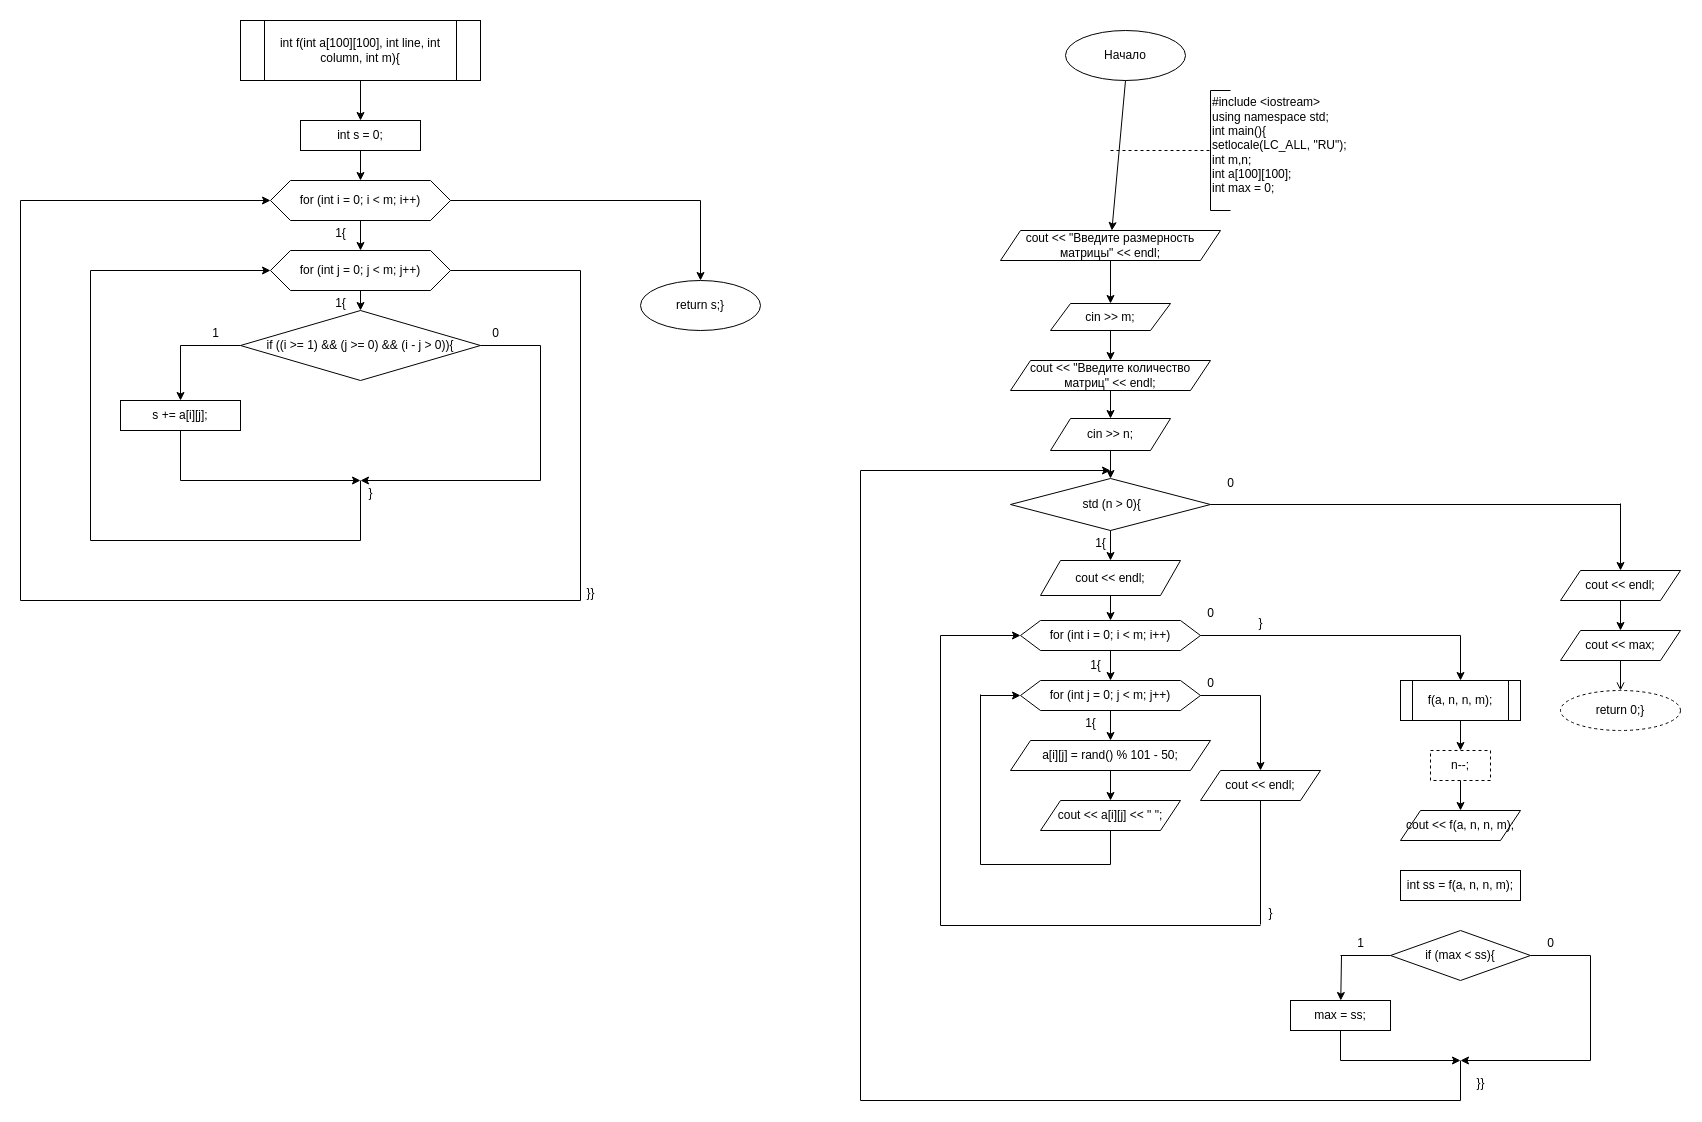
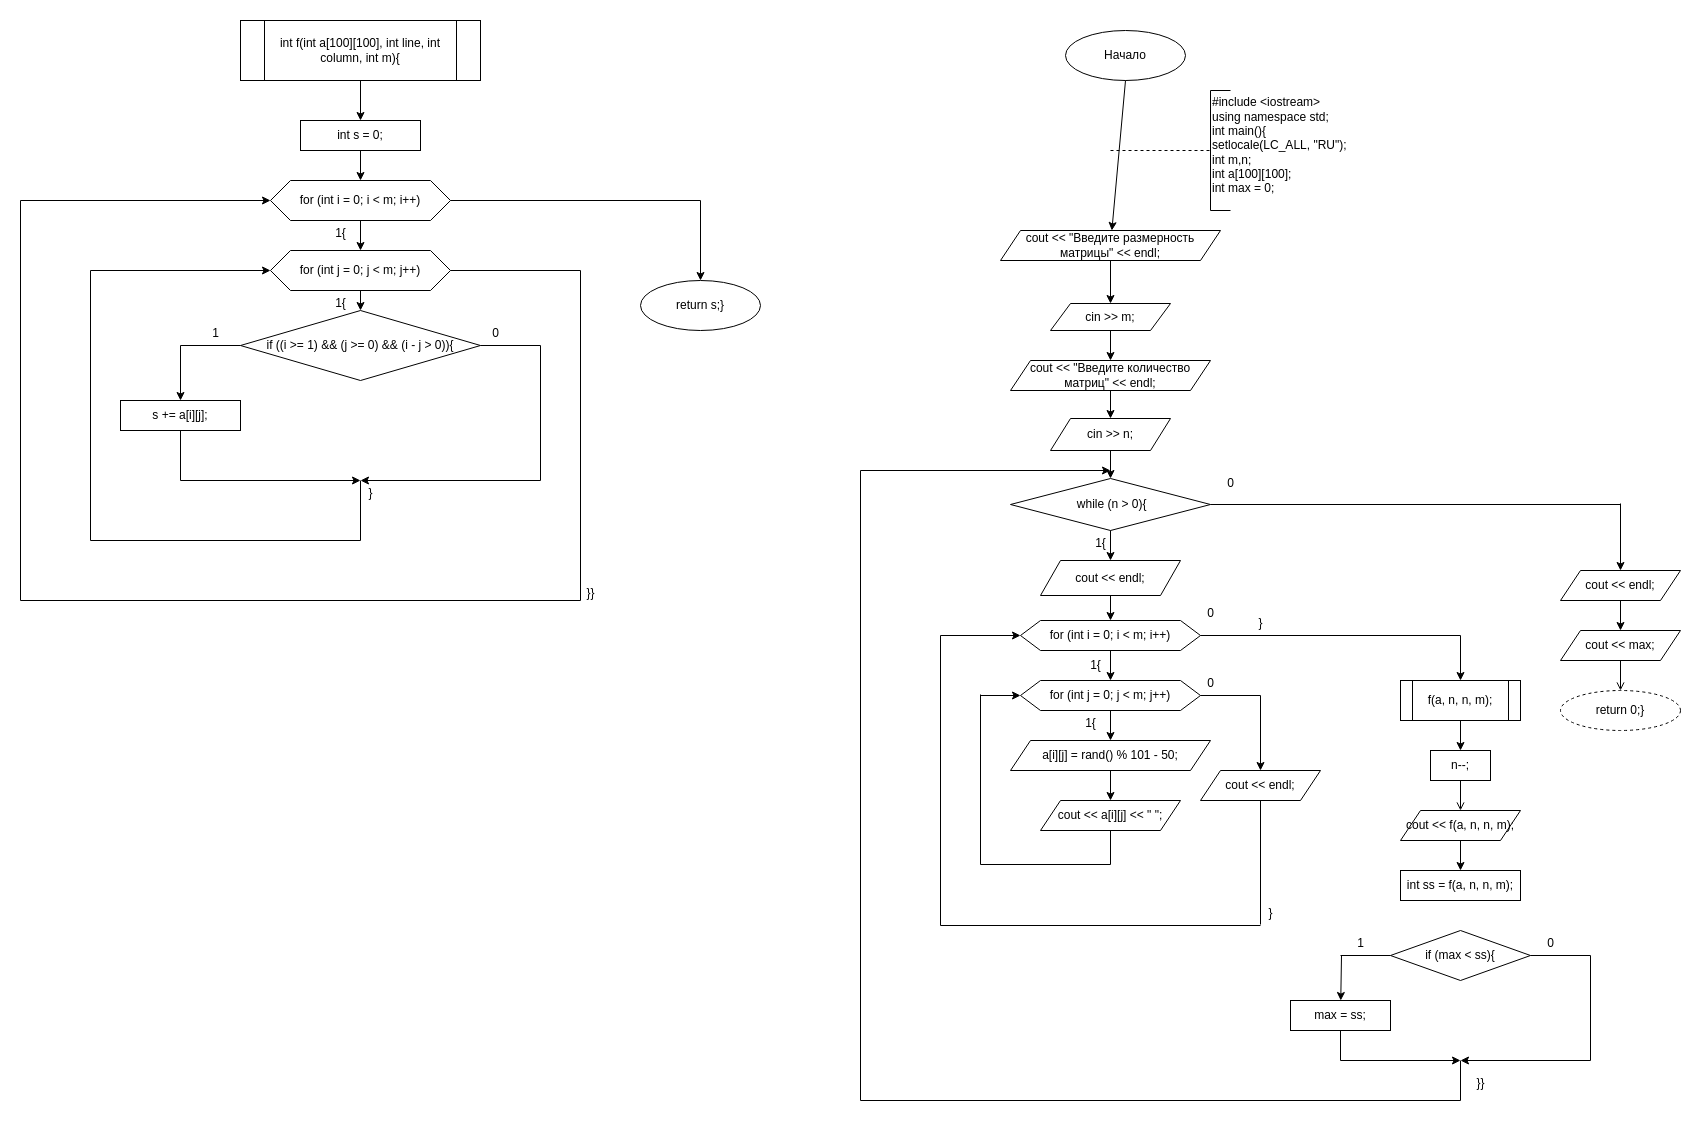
(1111, 505) -> (1111, 505)
(1461, 766) -> (1461, 766)
(1461, 802) -> (1461, 804)
none -> (1461, 852)
